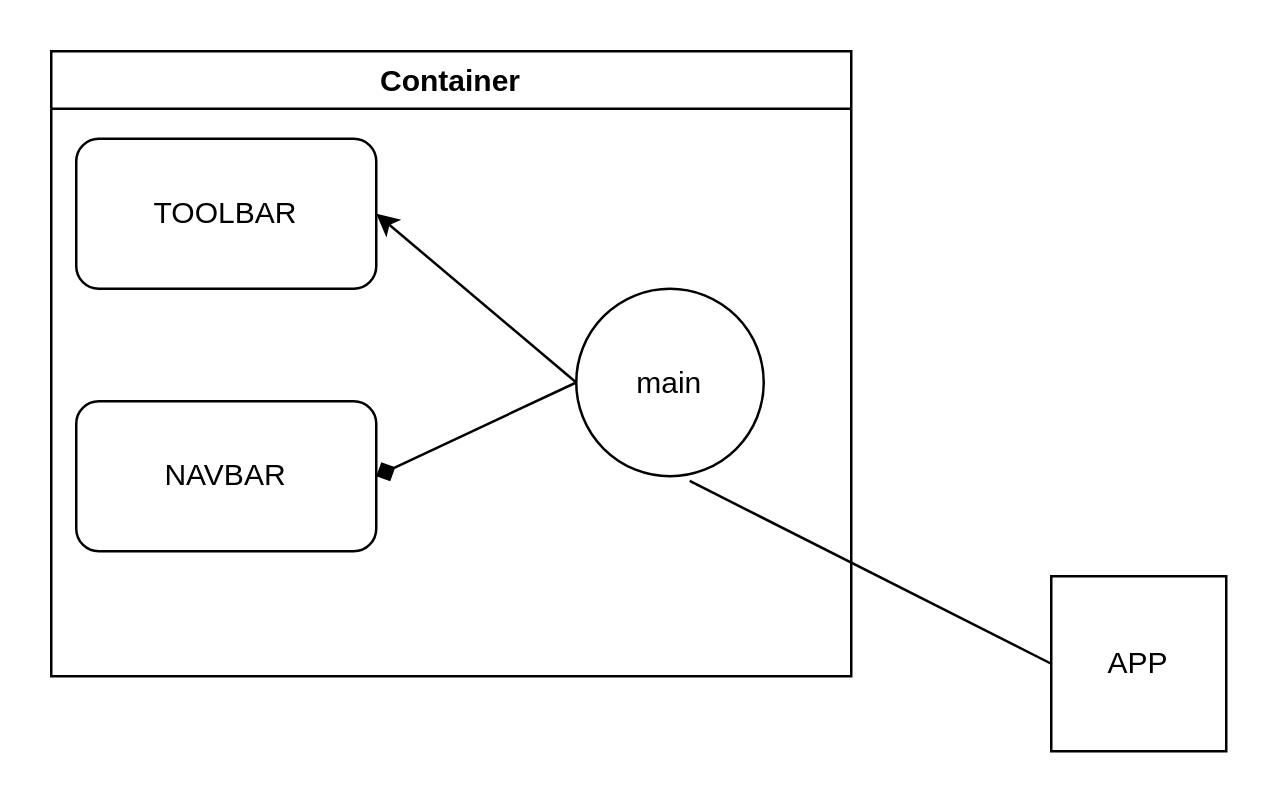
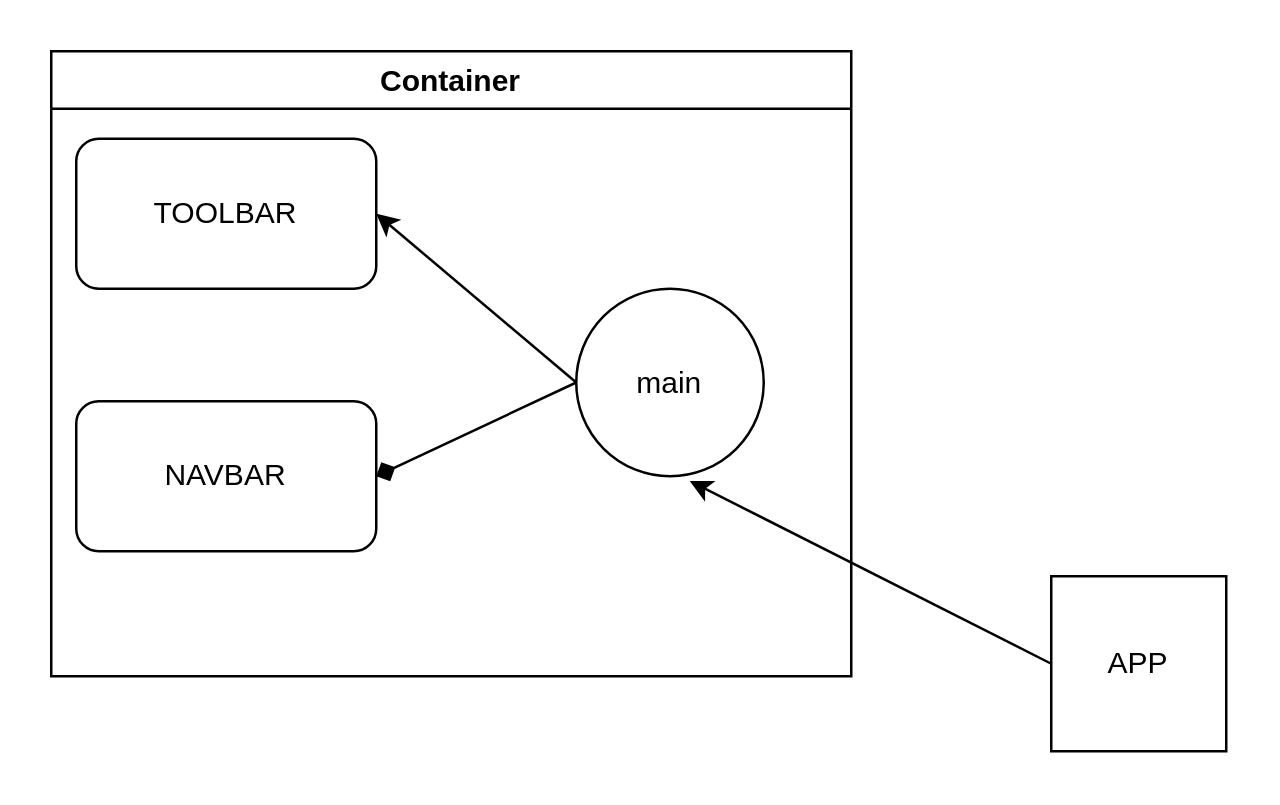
(698, 485) -> (706, 489)
